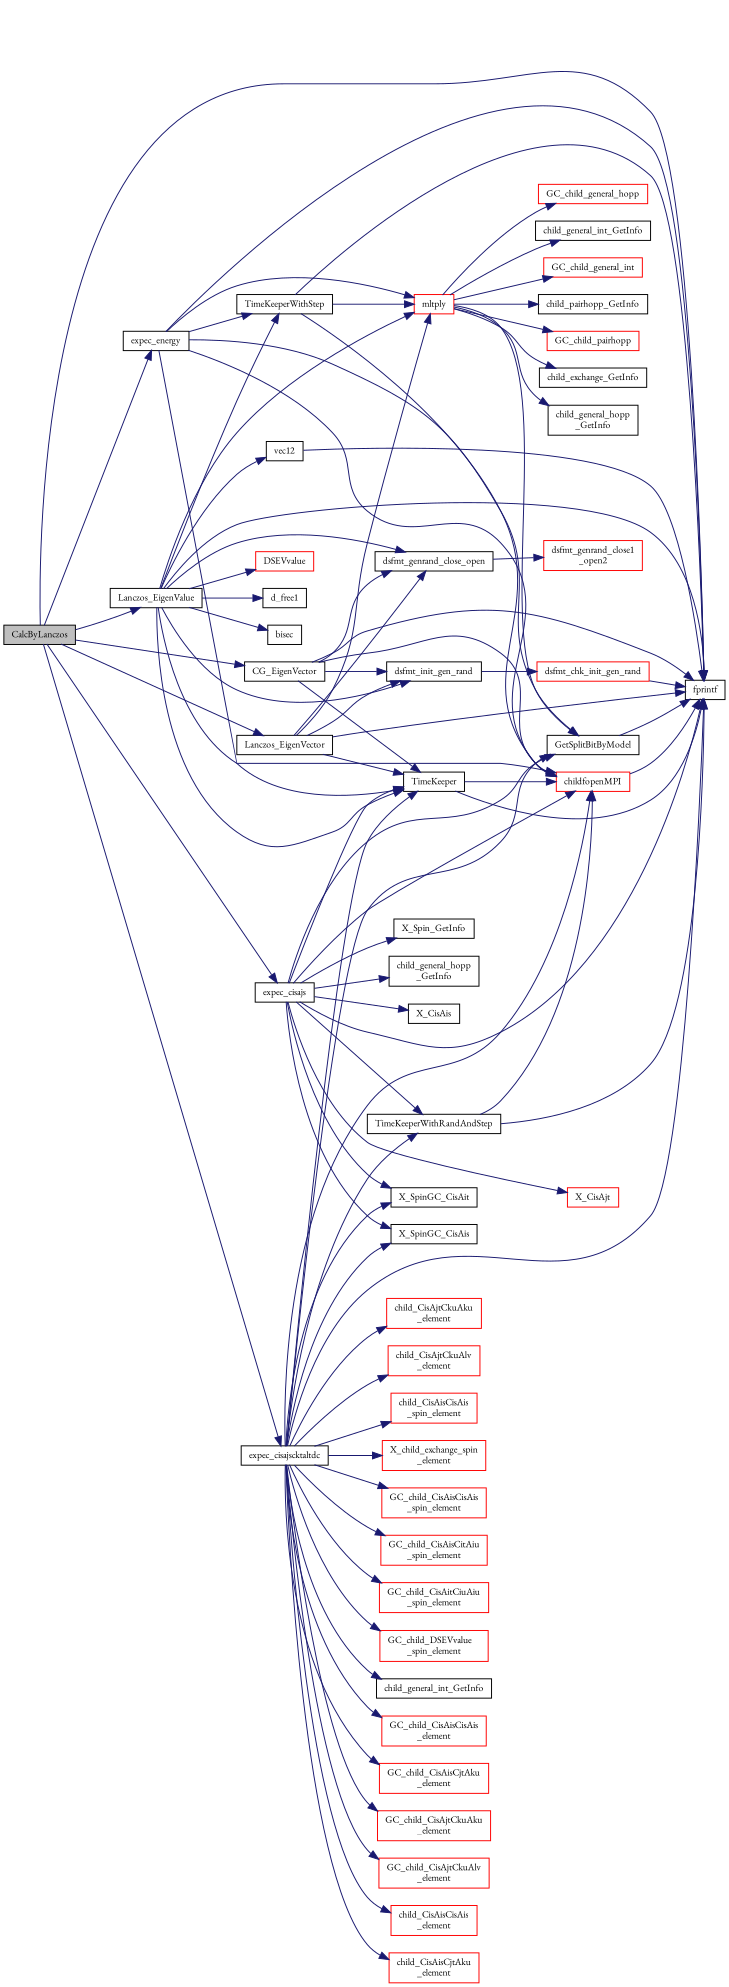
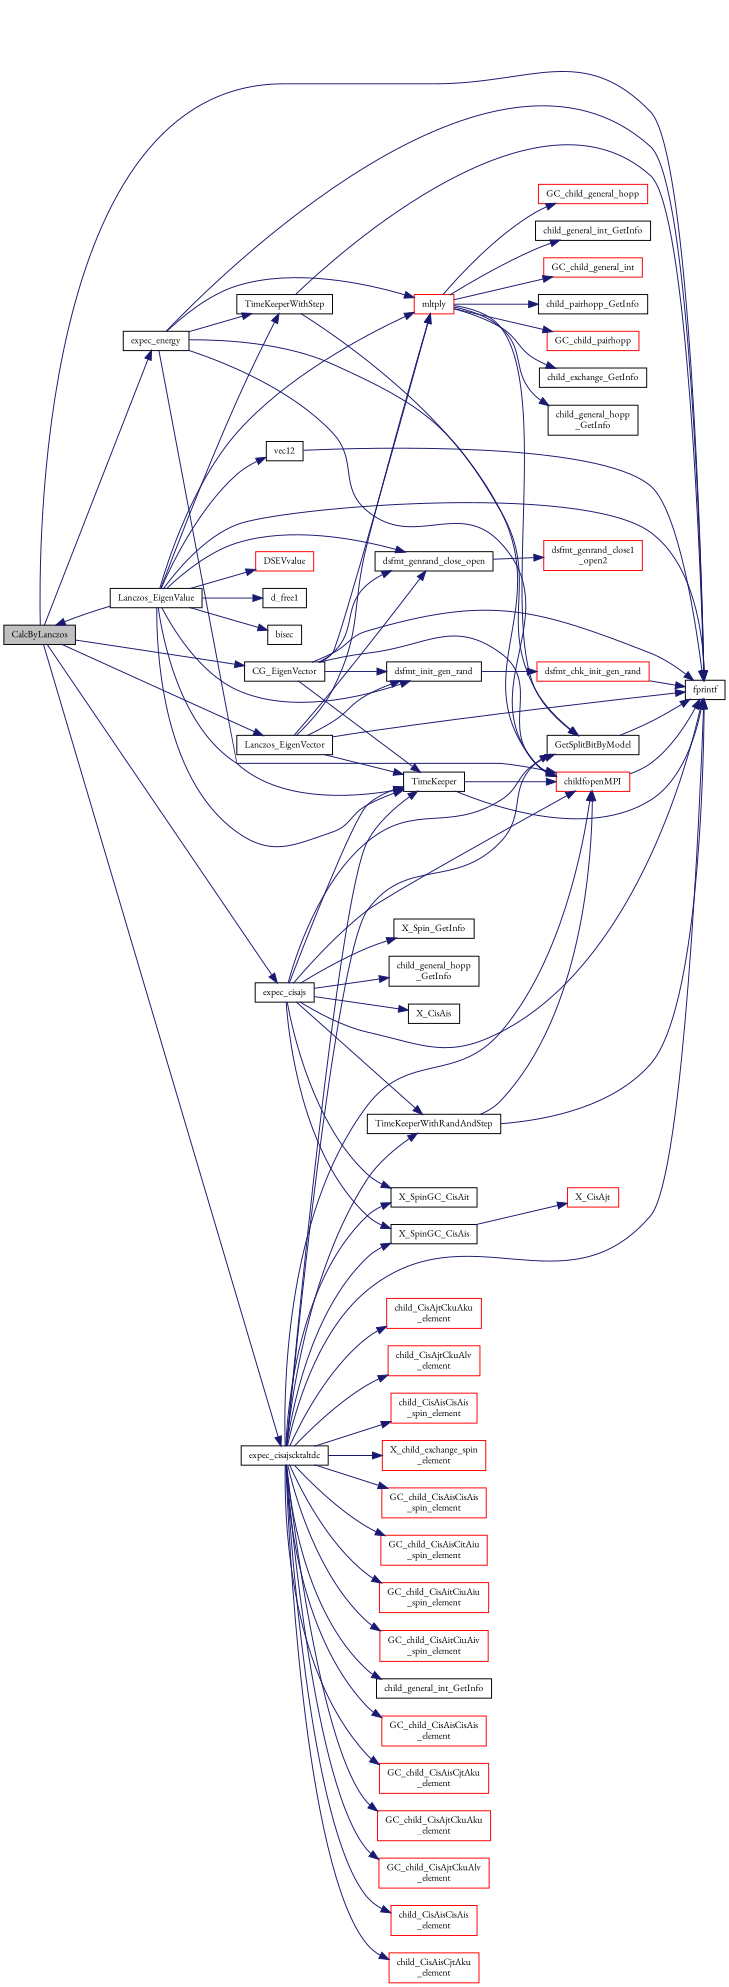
(368, 304) -> (380, 496)
(104, 621) -> (87, 613)
(382, 1149) -> (516, 1215)
(434, 1646) -> (434, 1646)
